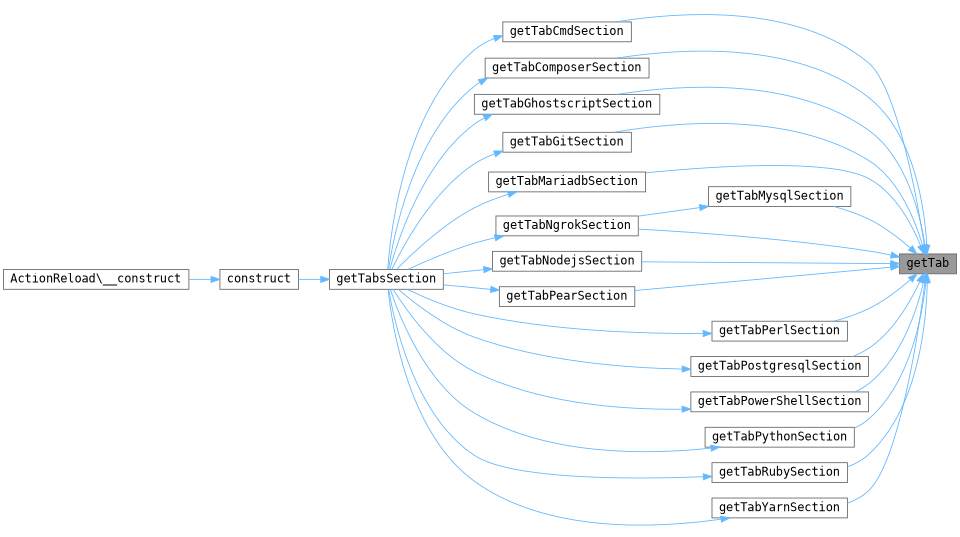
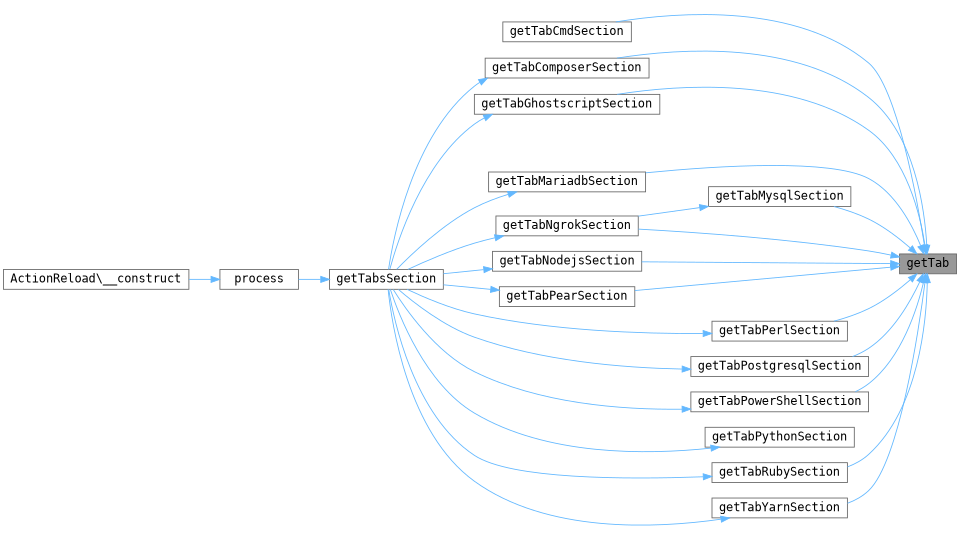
(415, 140) -> none
(567, 142) -> none
(259, 279) -> (259, 279)
(906, 364) -> none
